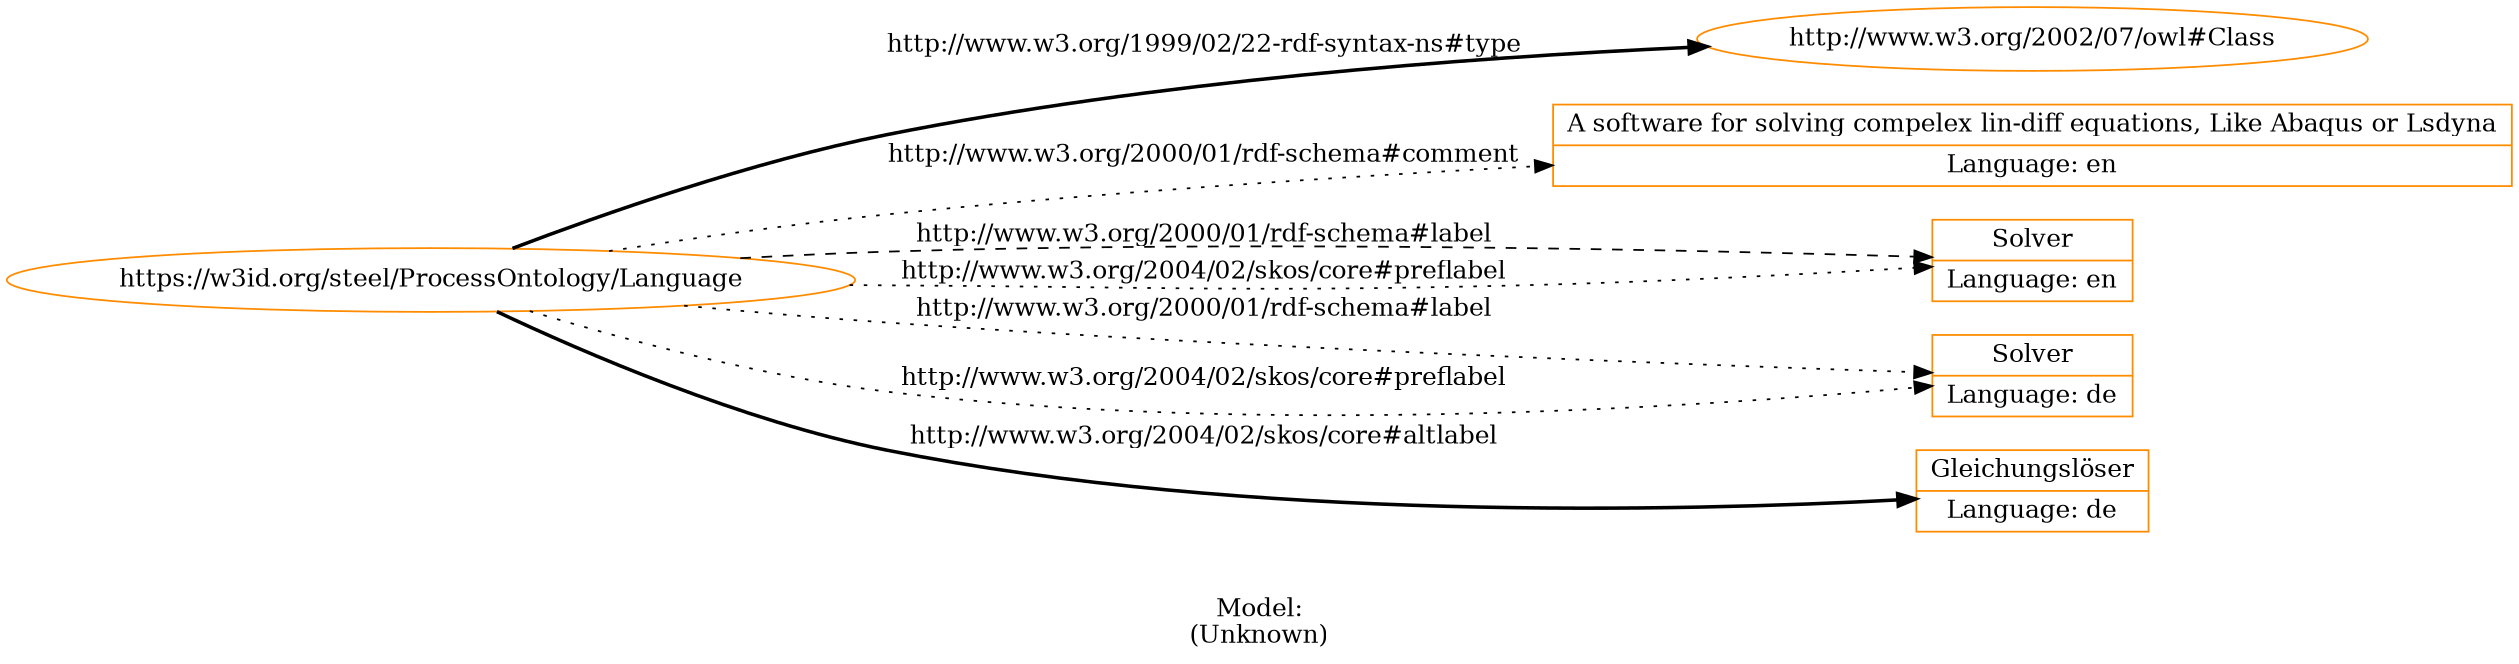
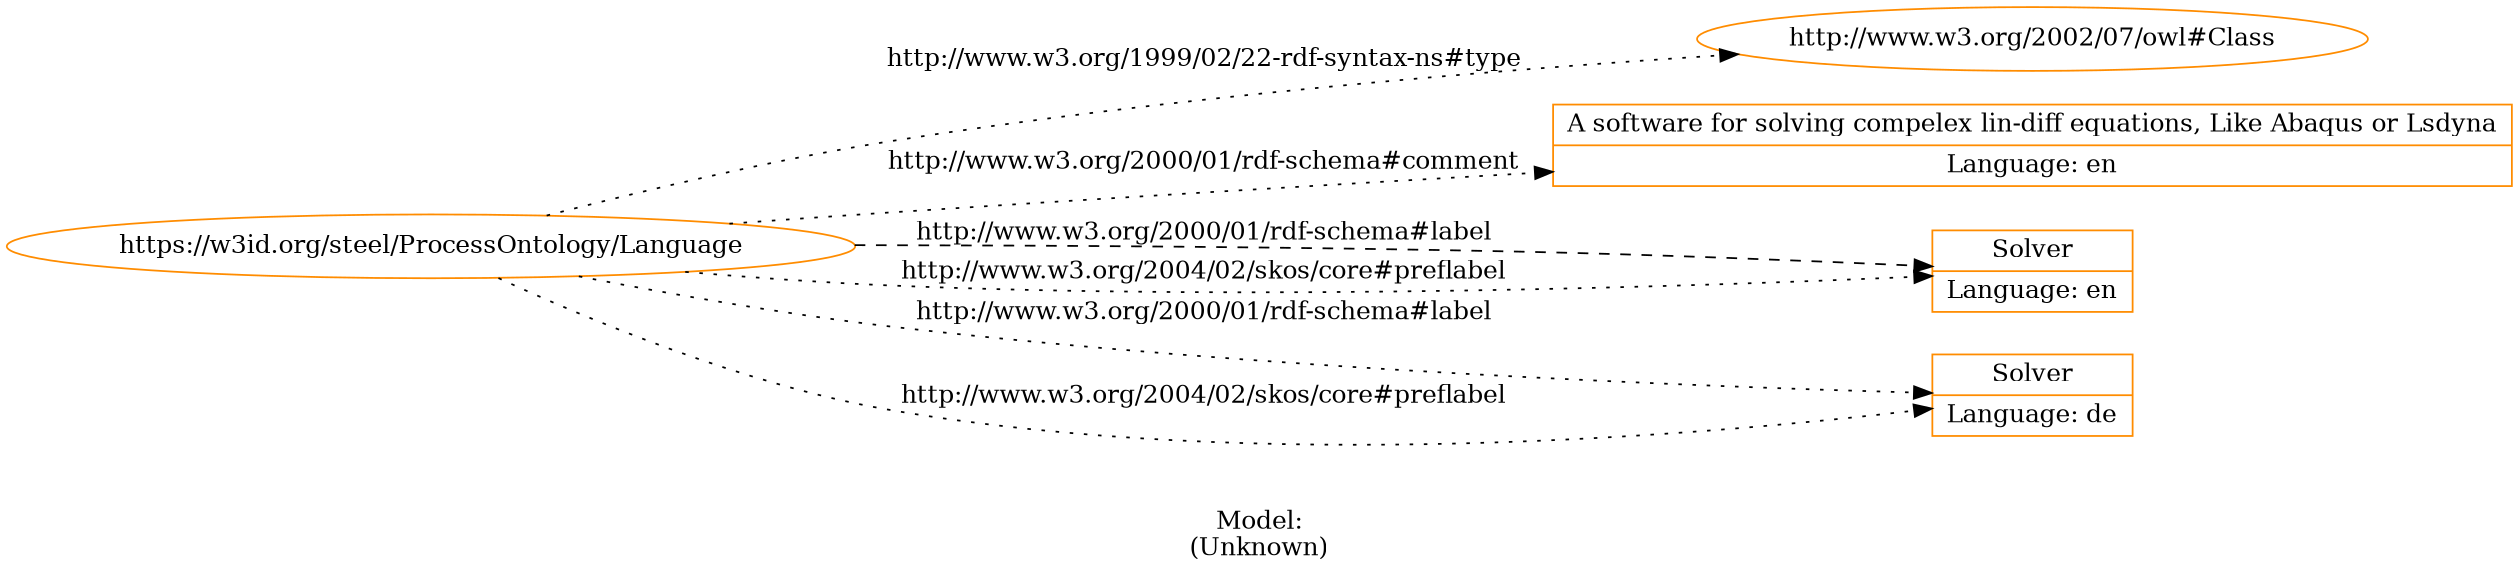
(1092, 100) -> (1129, 108)
(2033, 491) -> none
